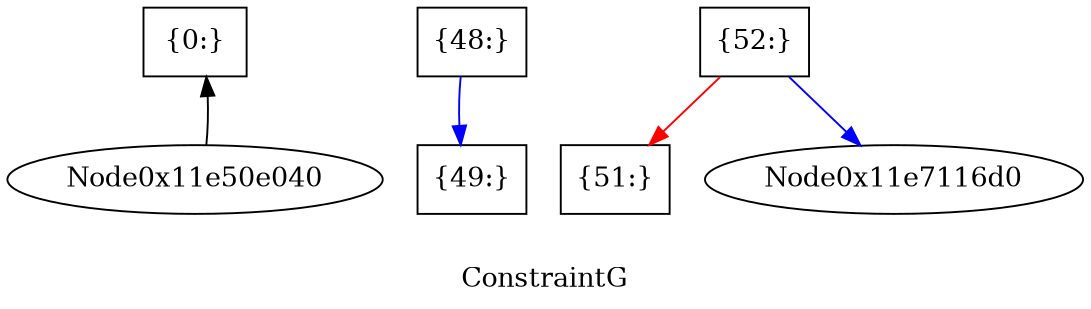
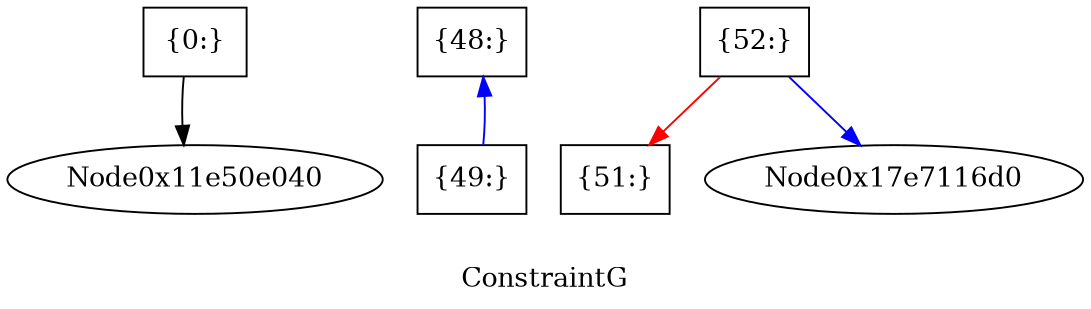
(459, 101) -> (485, 121)
(208, 121) -> (182, 101)
(894, 180) -> (894, 180)
